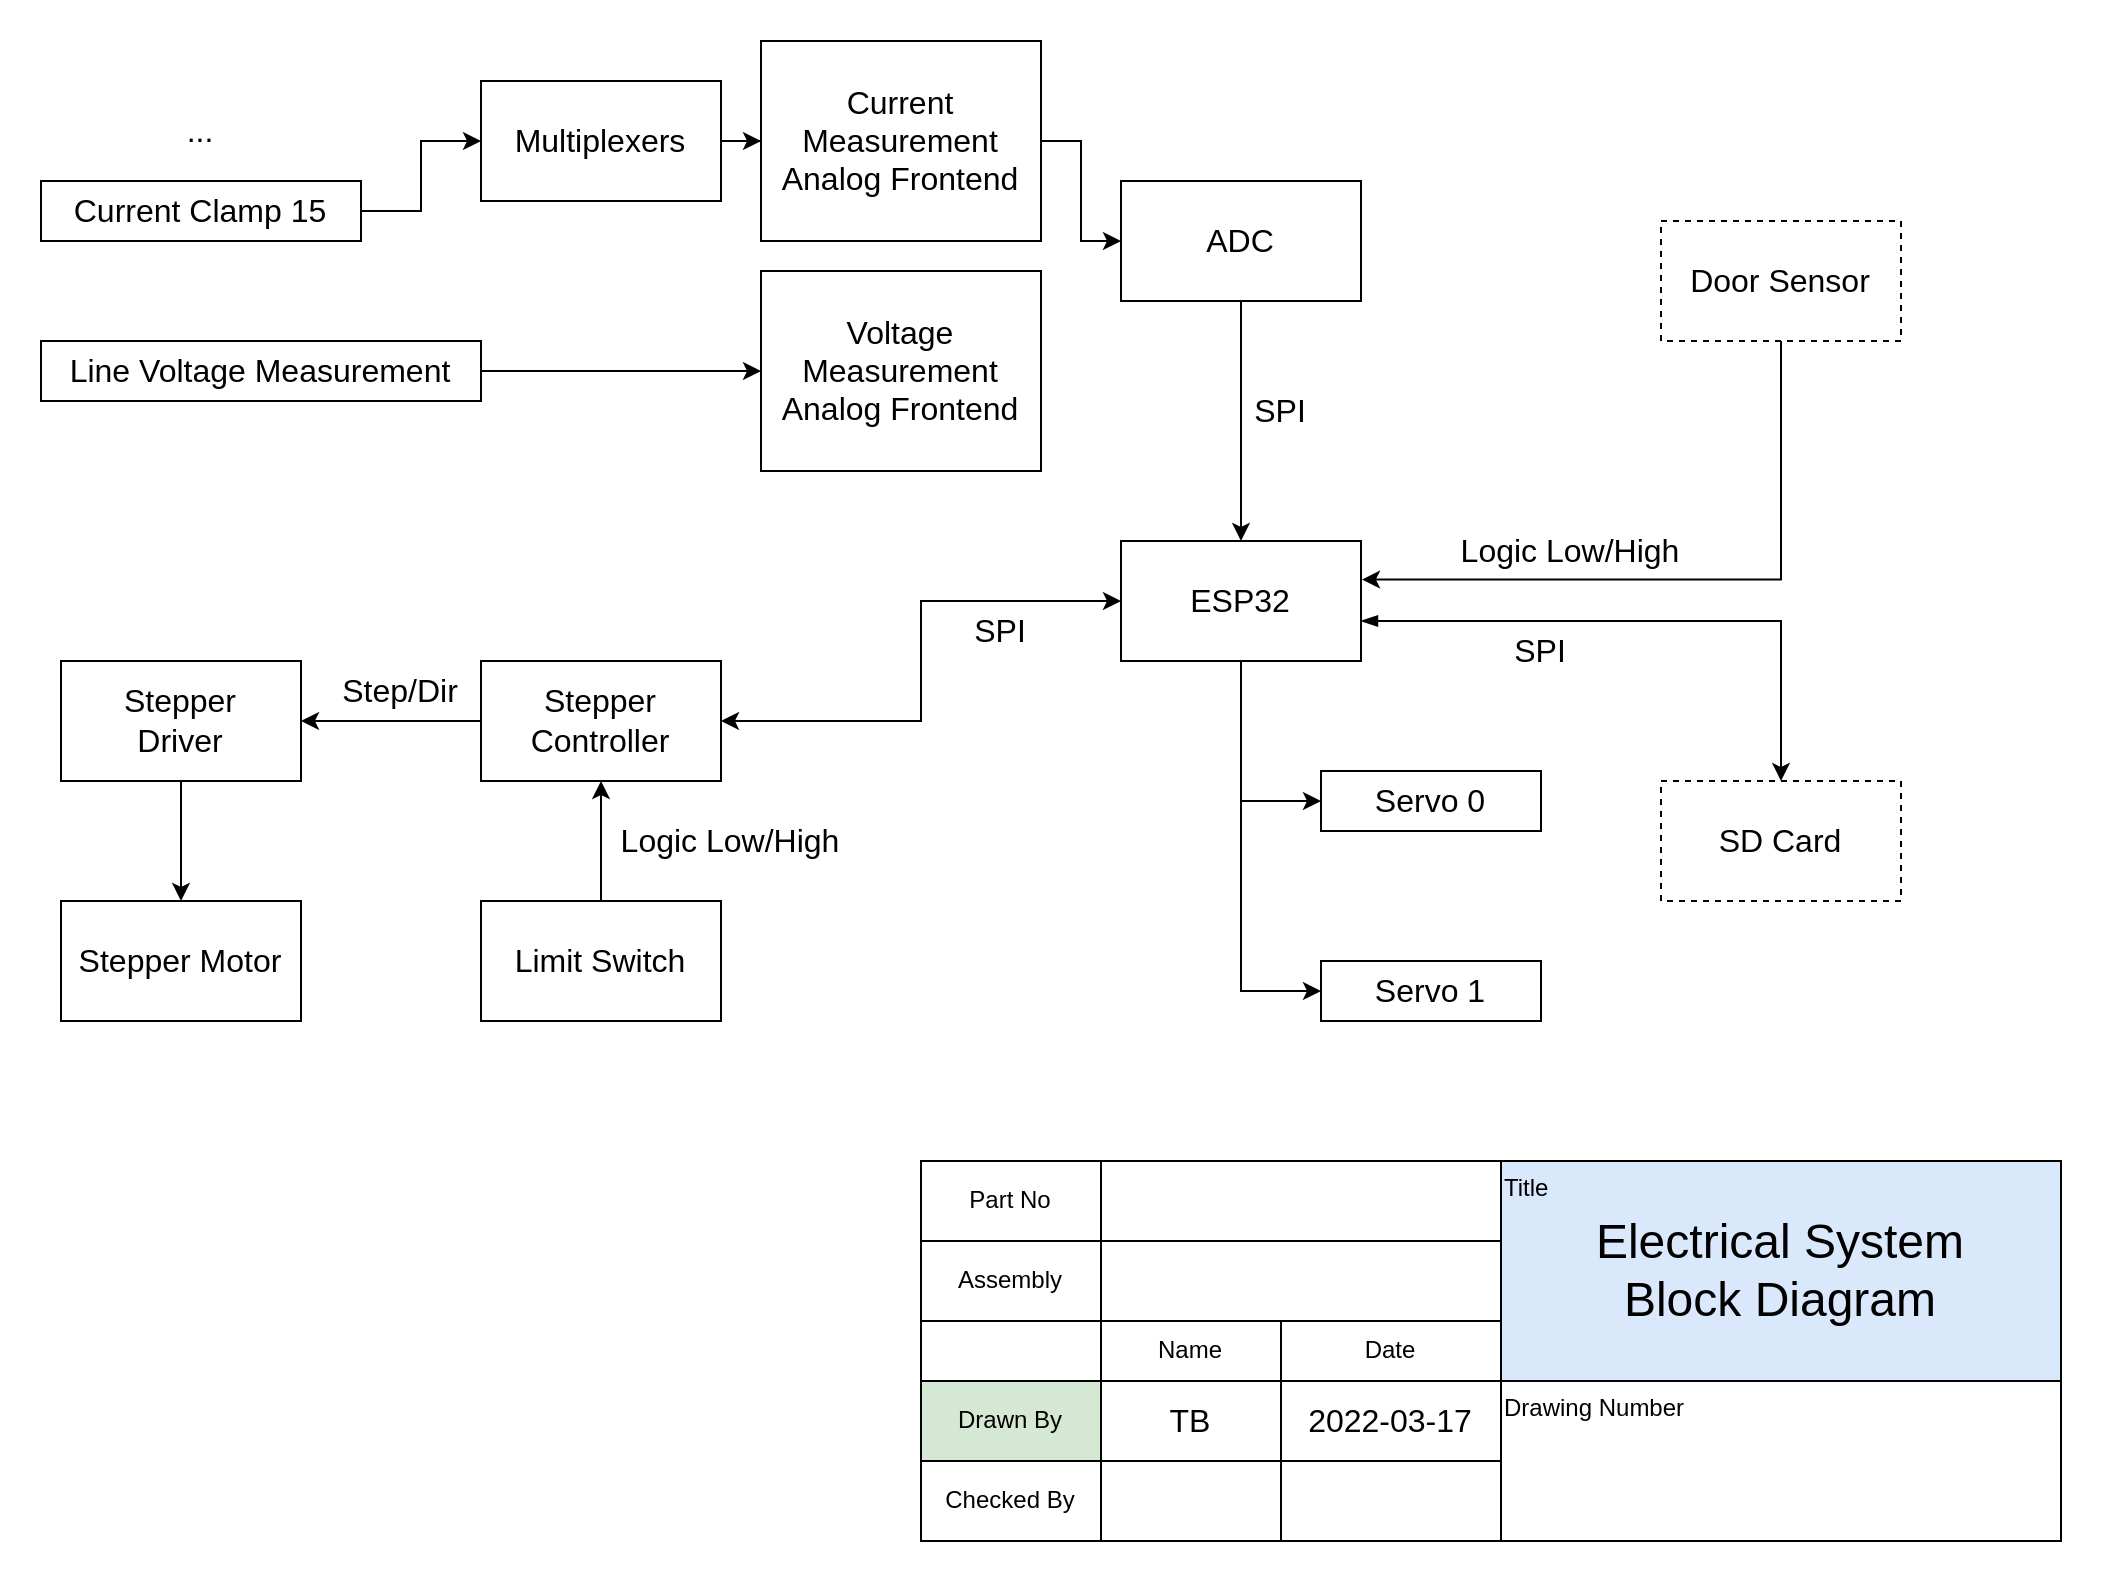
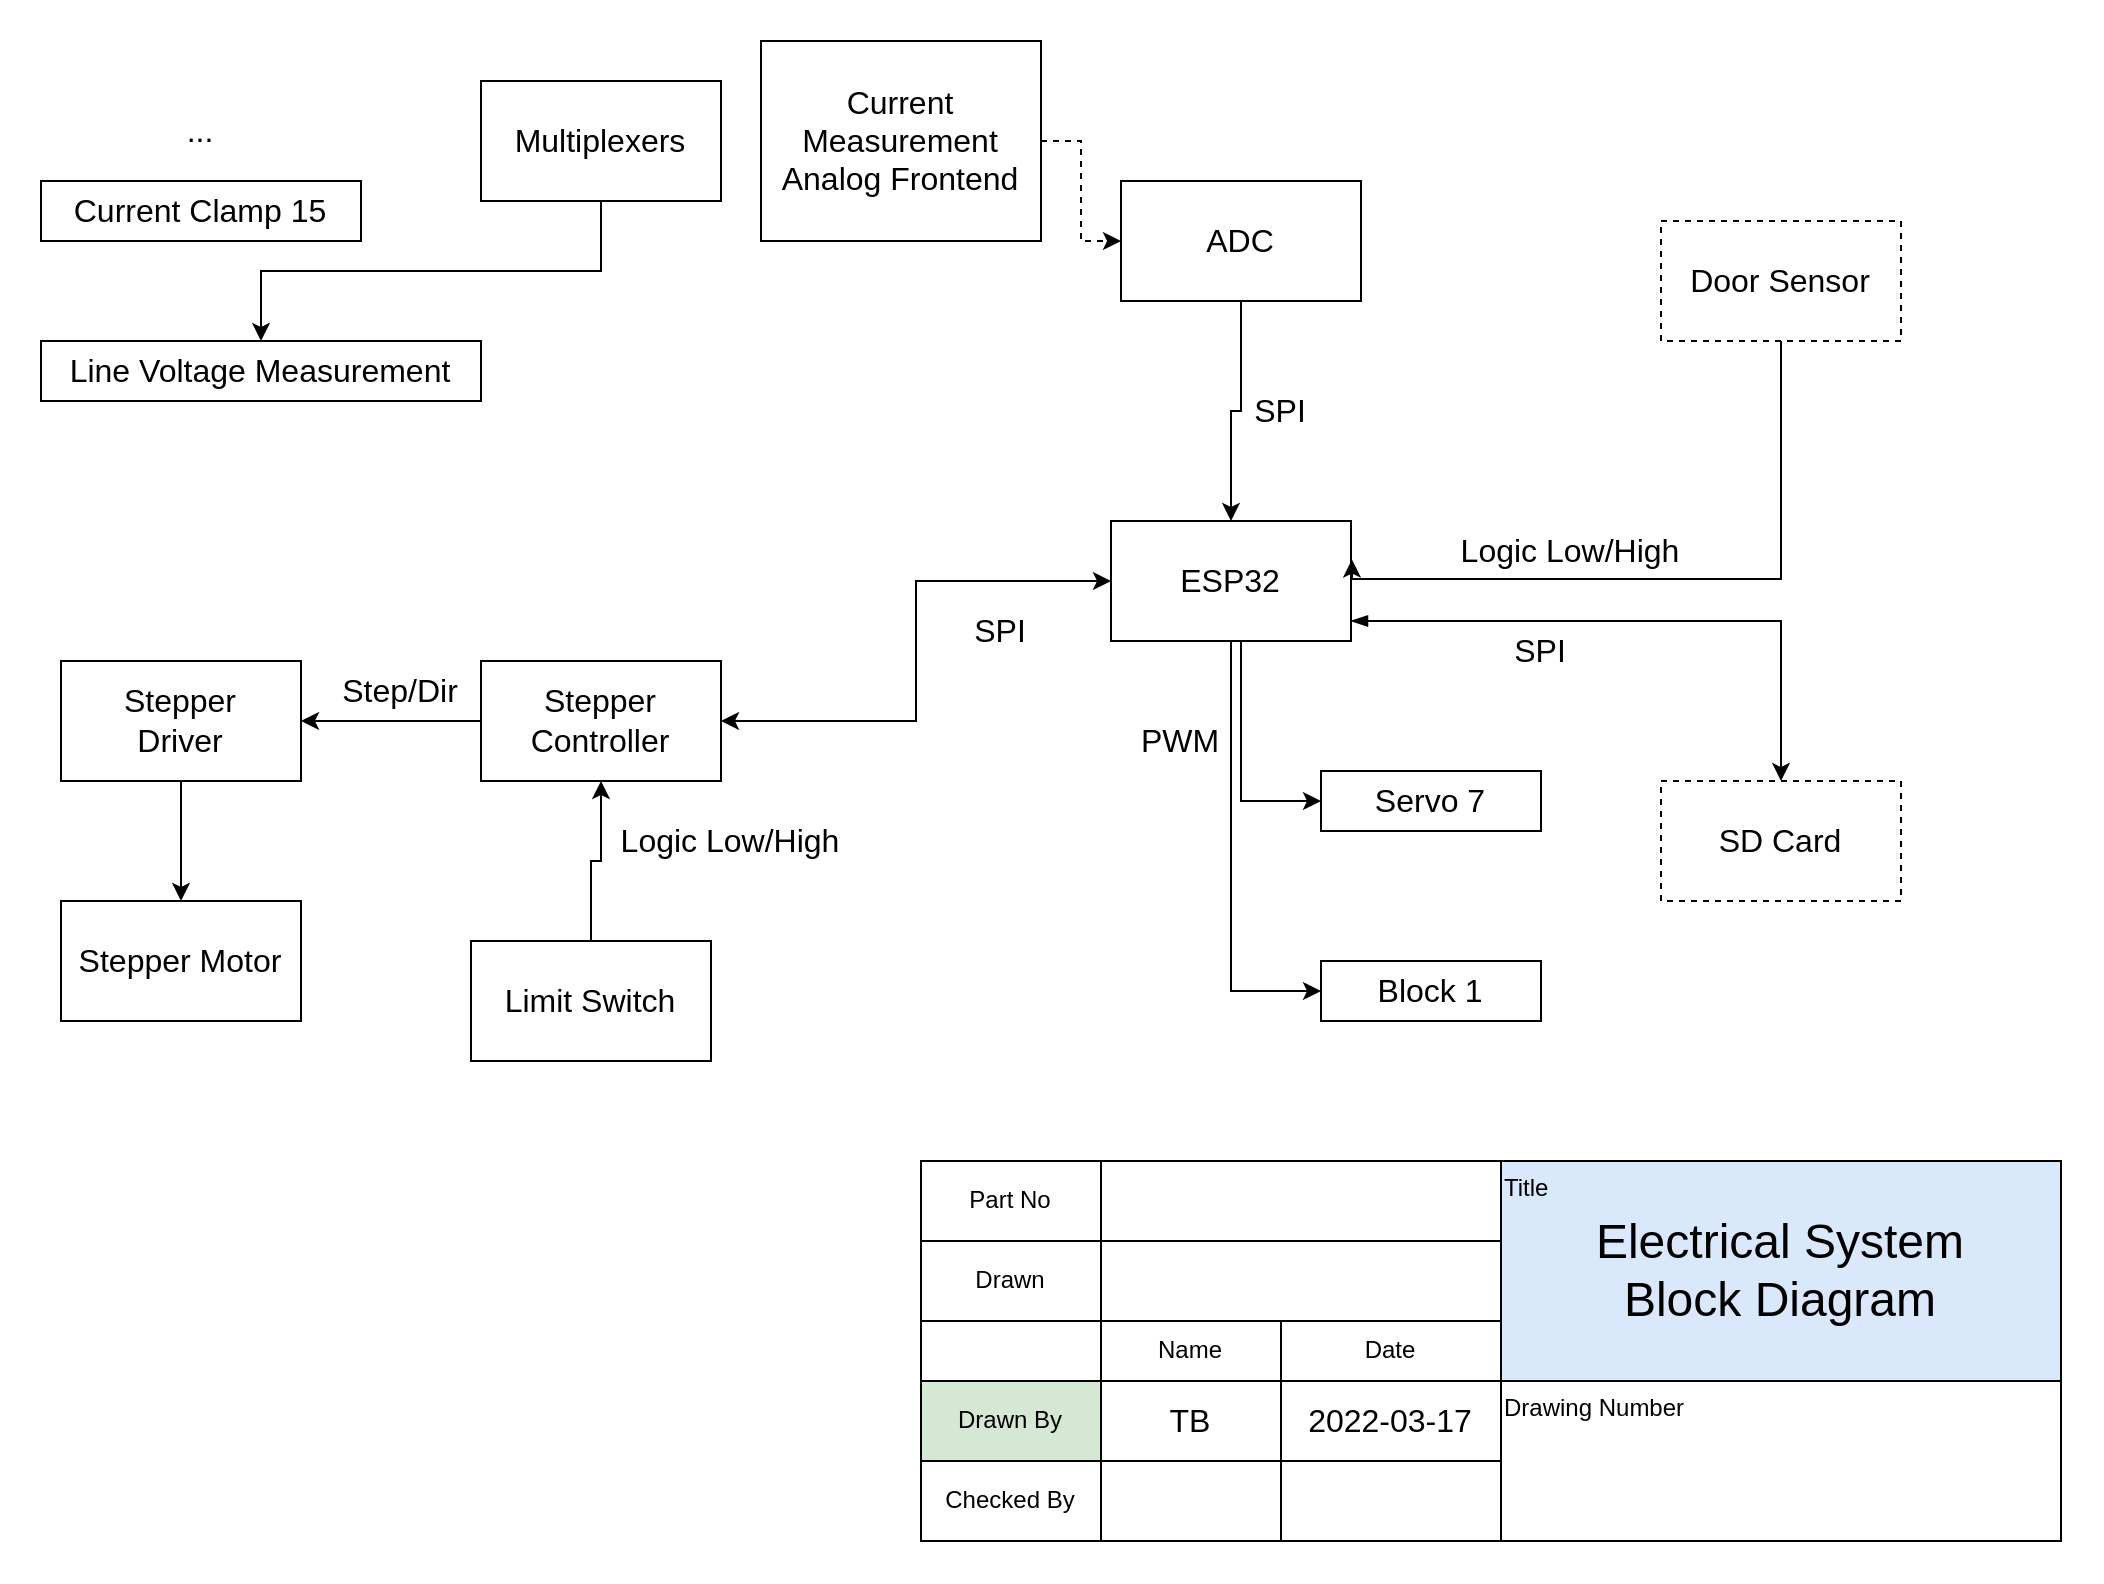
(748, 141) -> (438, 271)
(421, 183) -> none
(1081, 186) -> (1081, 186)
(614, 371) -> none
(901, 371) -> none
(1241, 601) -> (1231, 581)
none -> (1181, 741)
(1431, 801) -> (1431, 801)
(601, 961) -> (591, 1001)
(1431, 991) -> (1431, 991)
(1011, 1281) -> (1011, 1281)
